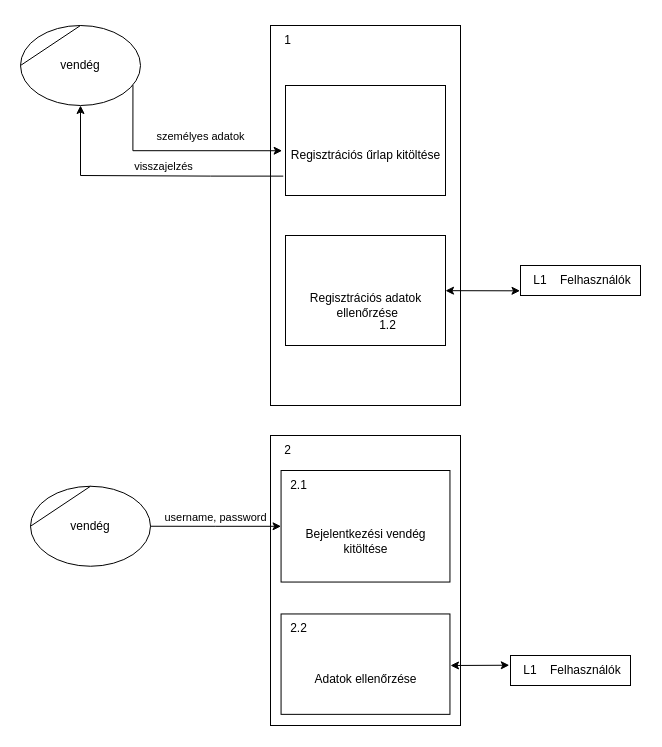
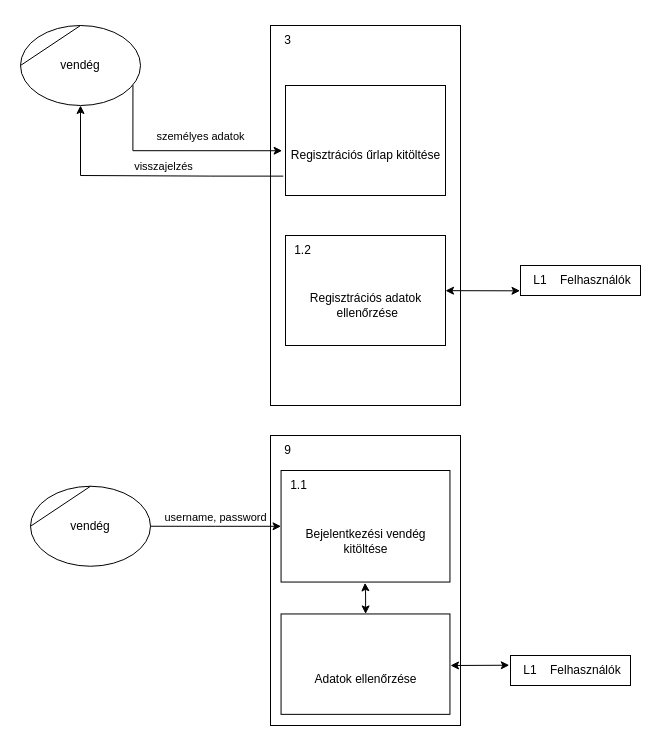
(288, 41) -> (288, 41)
(388, 326) -> (303, 251)
(288, 451) -> (288, 451)
(299, 486) -> (299, 486)
none -> (366, 599)
(299, 629) -> none
